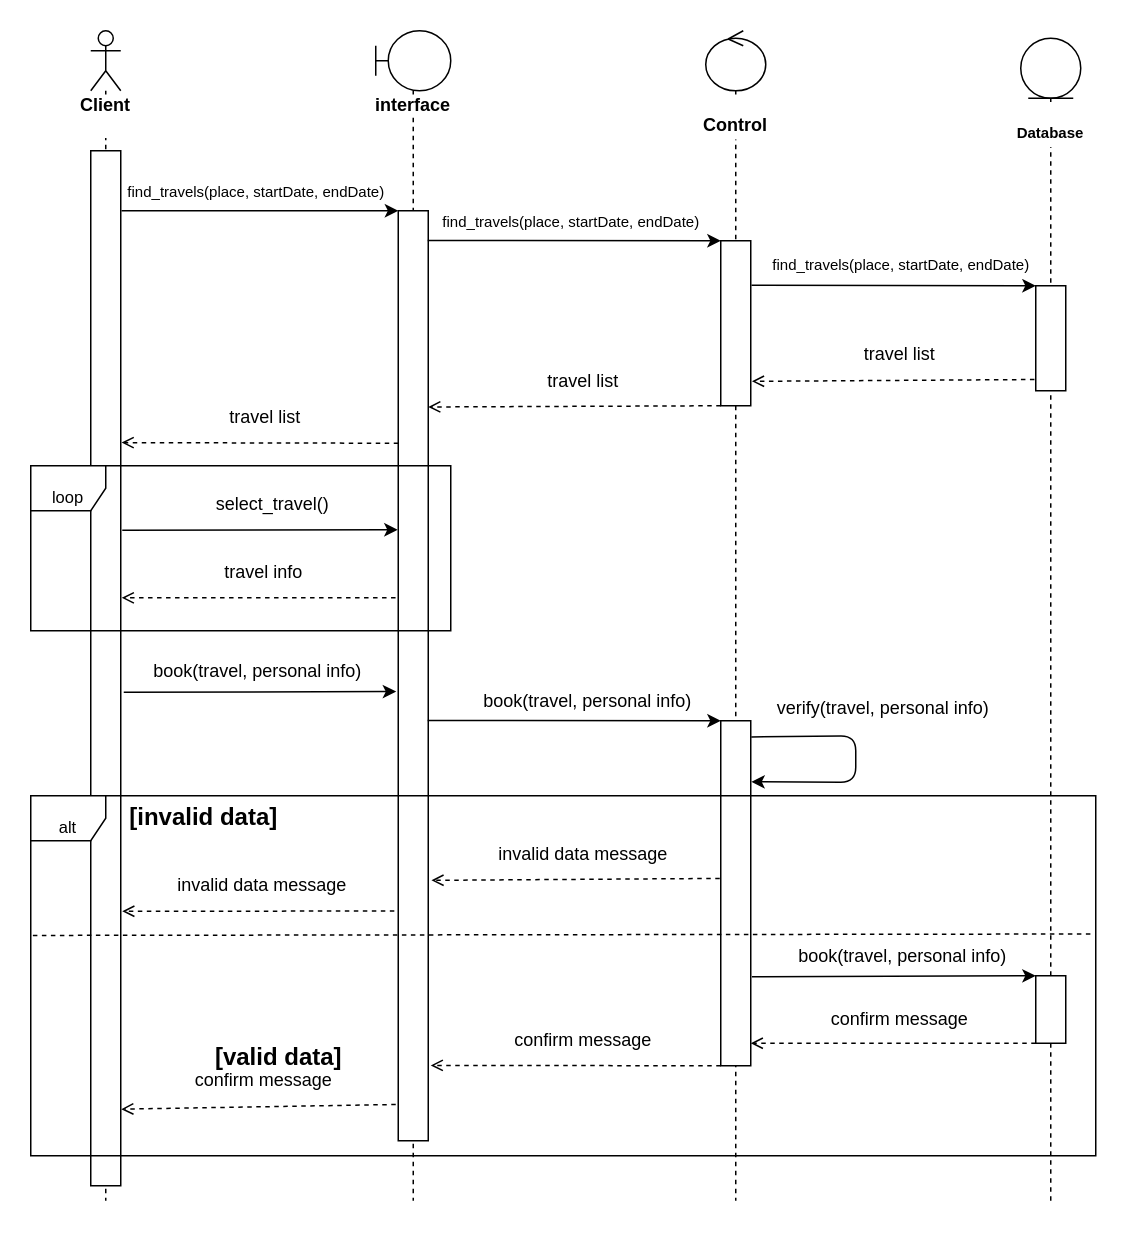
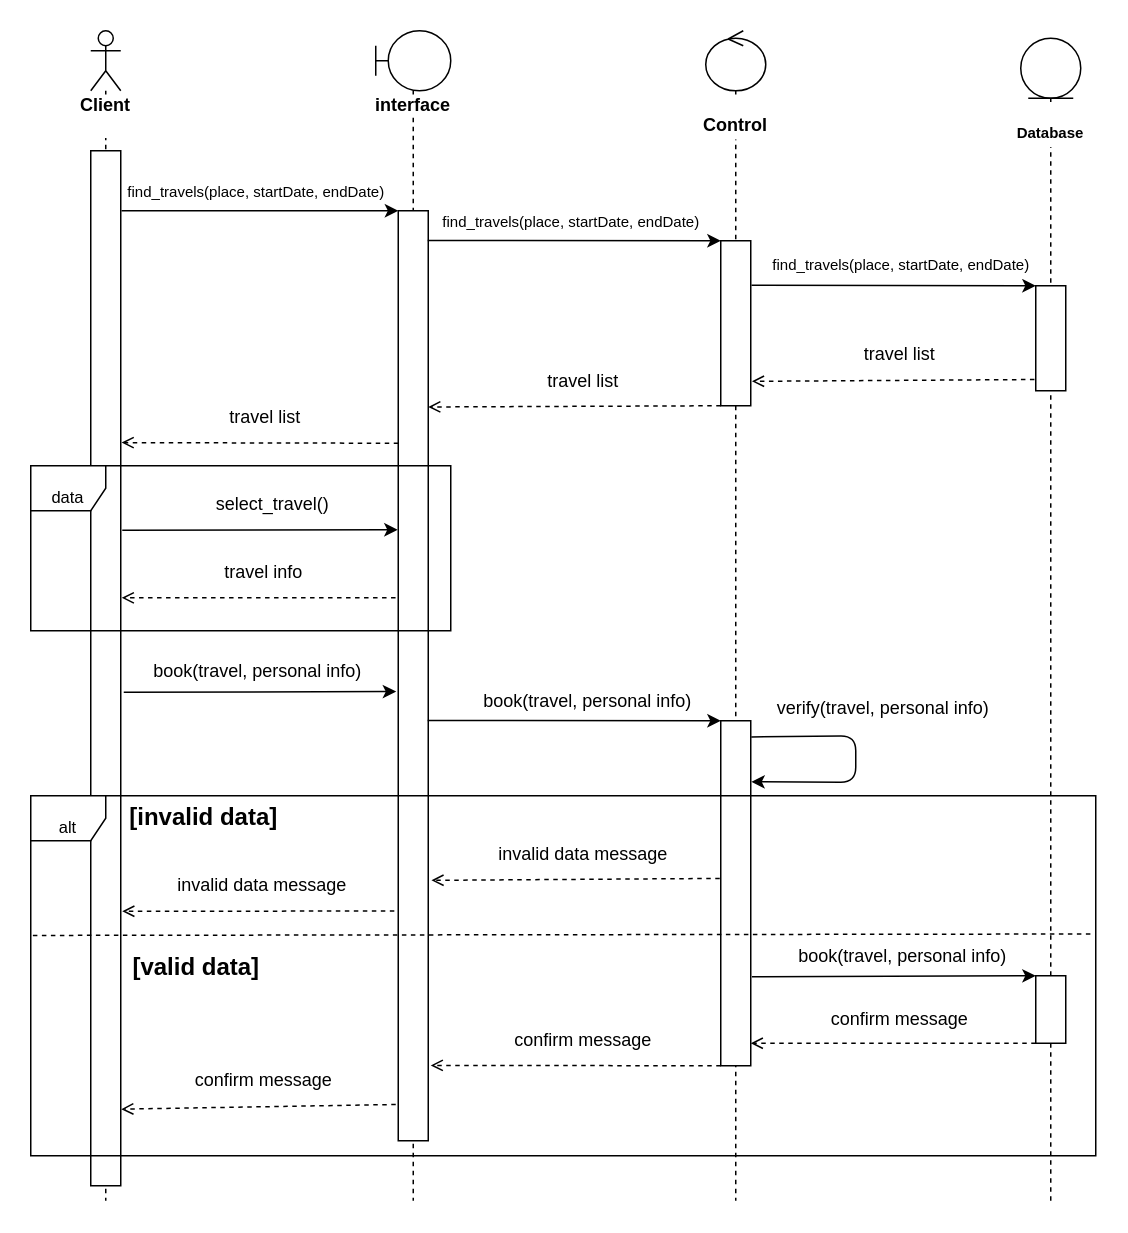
(68, 488) -> (68, 488)
(278, 1051) -> (196, 961)
